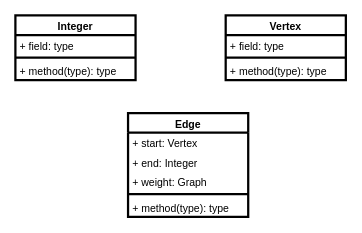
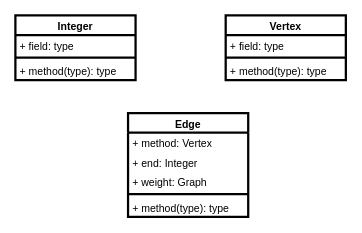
(172, 144) -> (175, 144)
